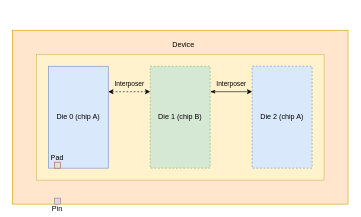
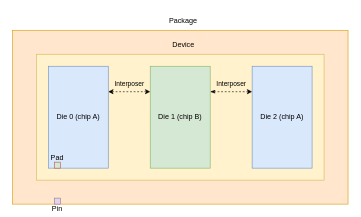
none -> (183, 21)
(230, 92) -> (230, 92)
(180, 117) -> (180, 117)
(282, 117) -> (282, 117)
